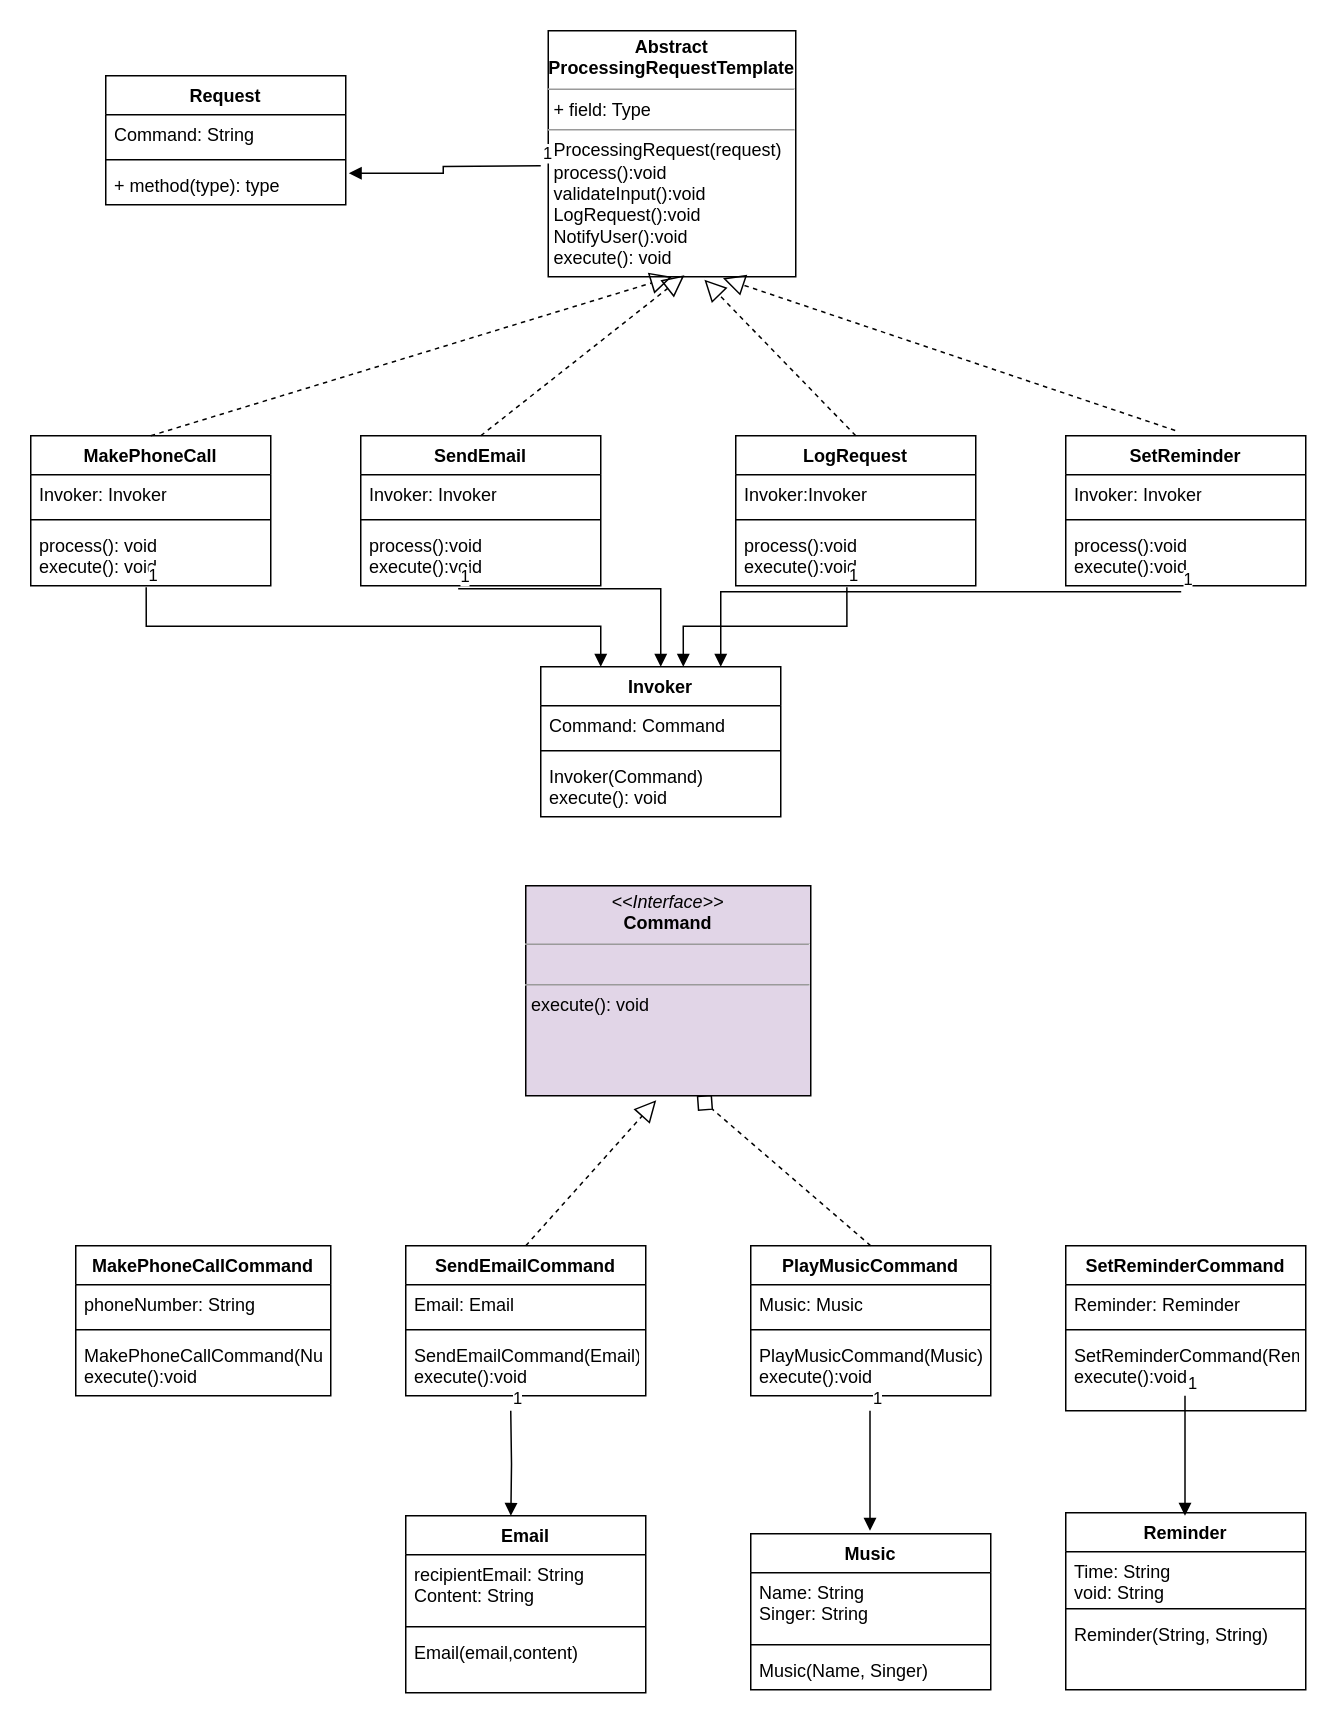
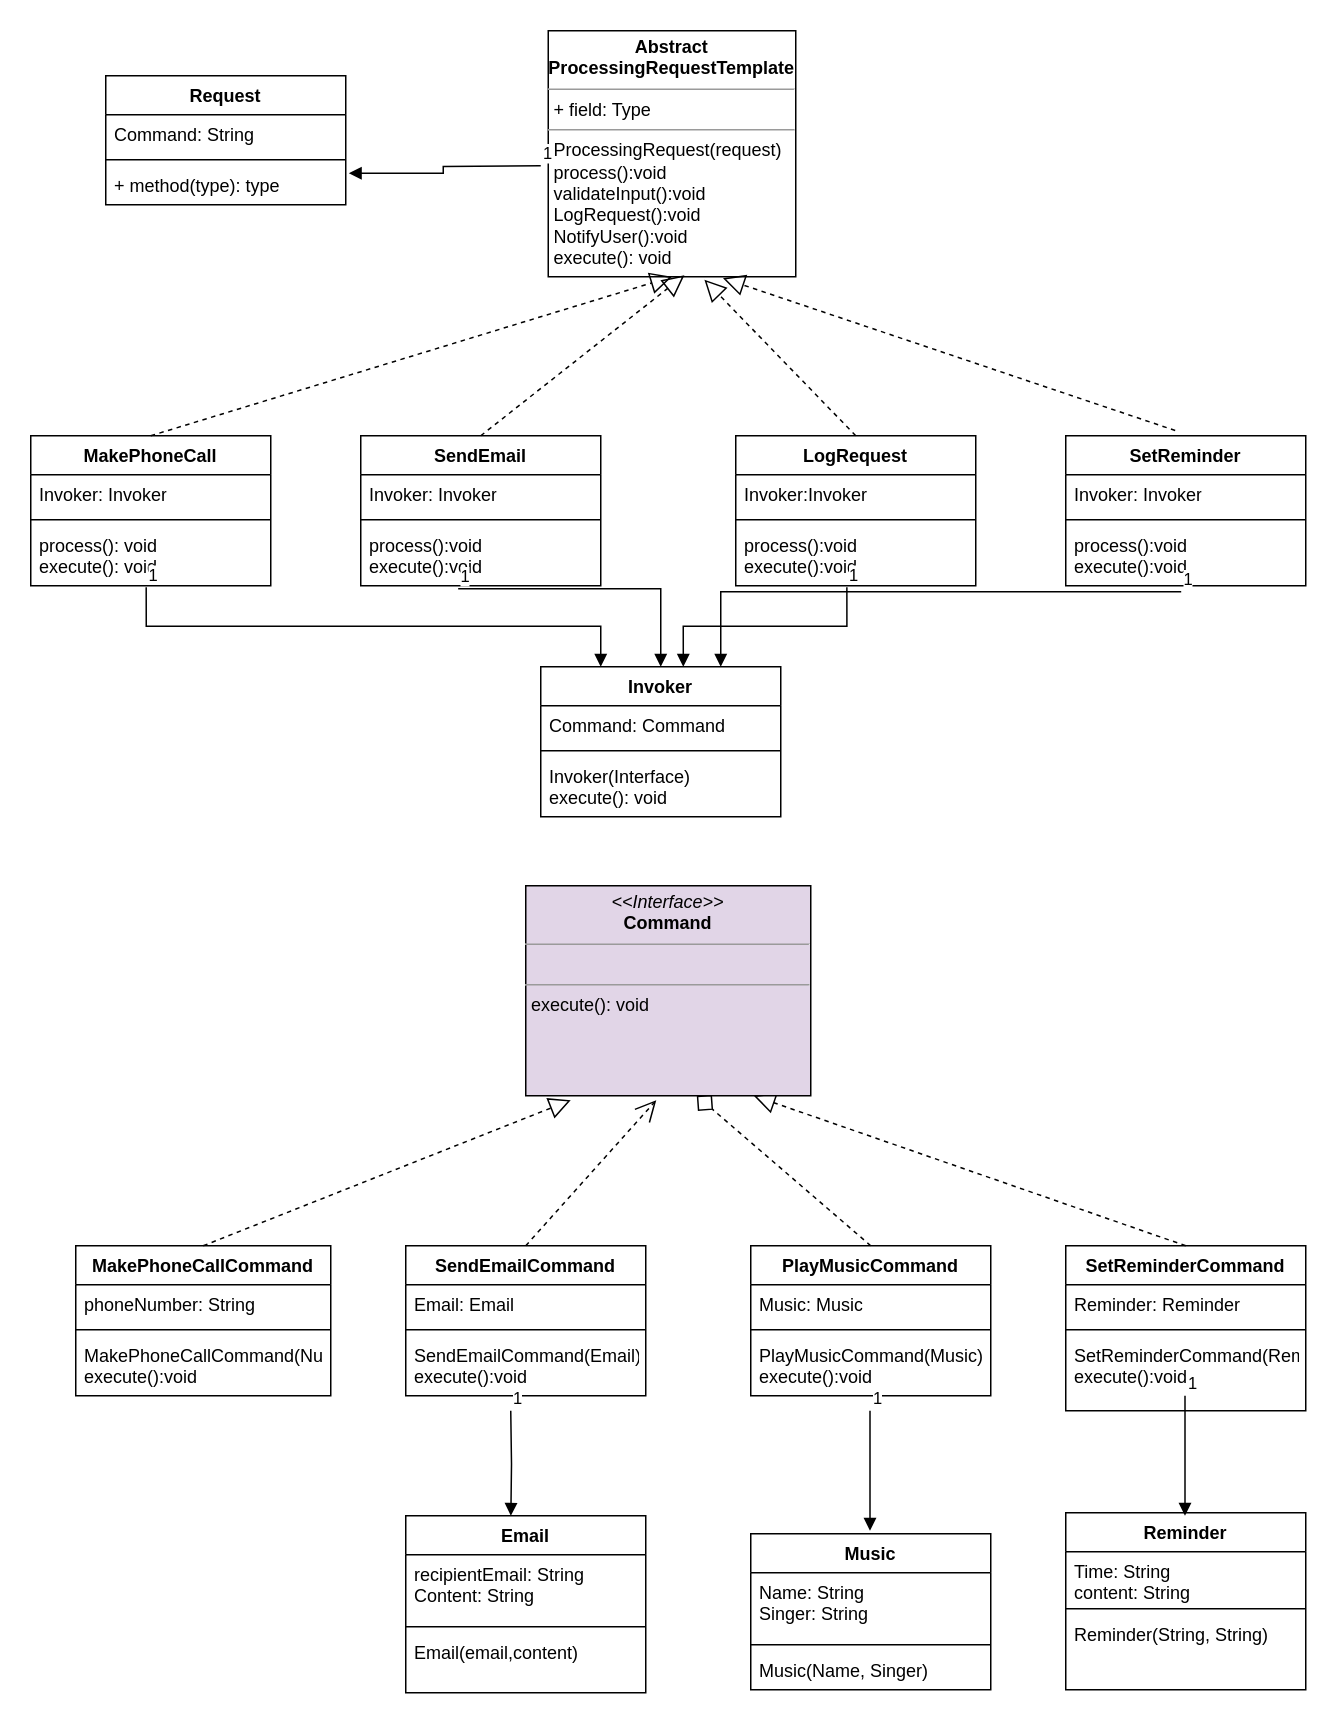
(630, 789) -> (640, 789)
(641, 1117) -> (647, 1110)
none -> (980, 1174)
none -> (377, 1177)
(1126, 1584) -> (1143, 1584)
